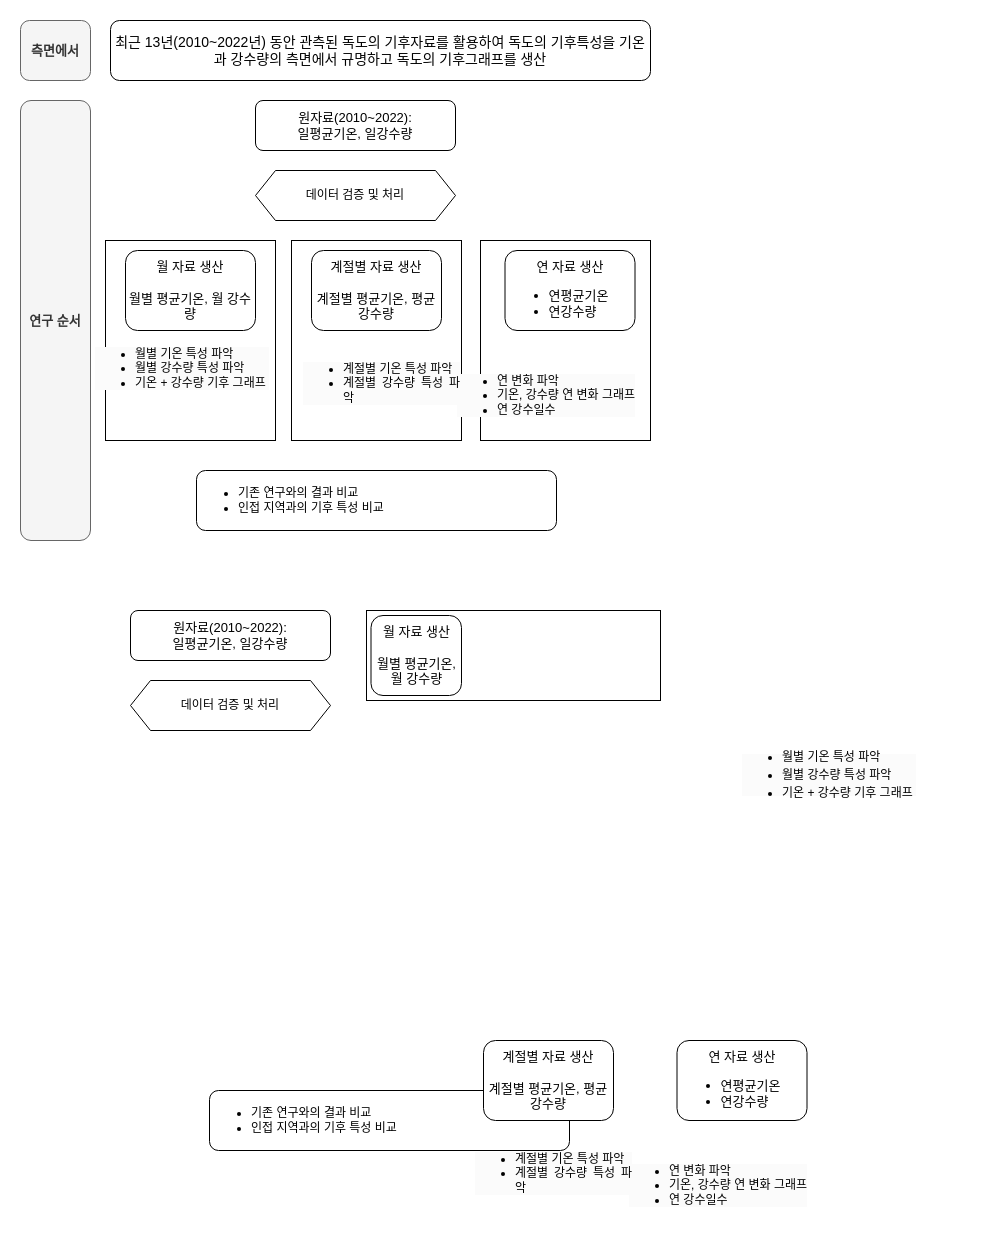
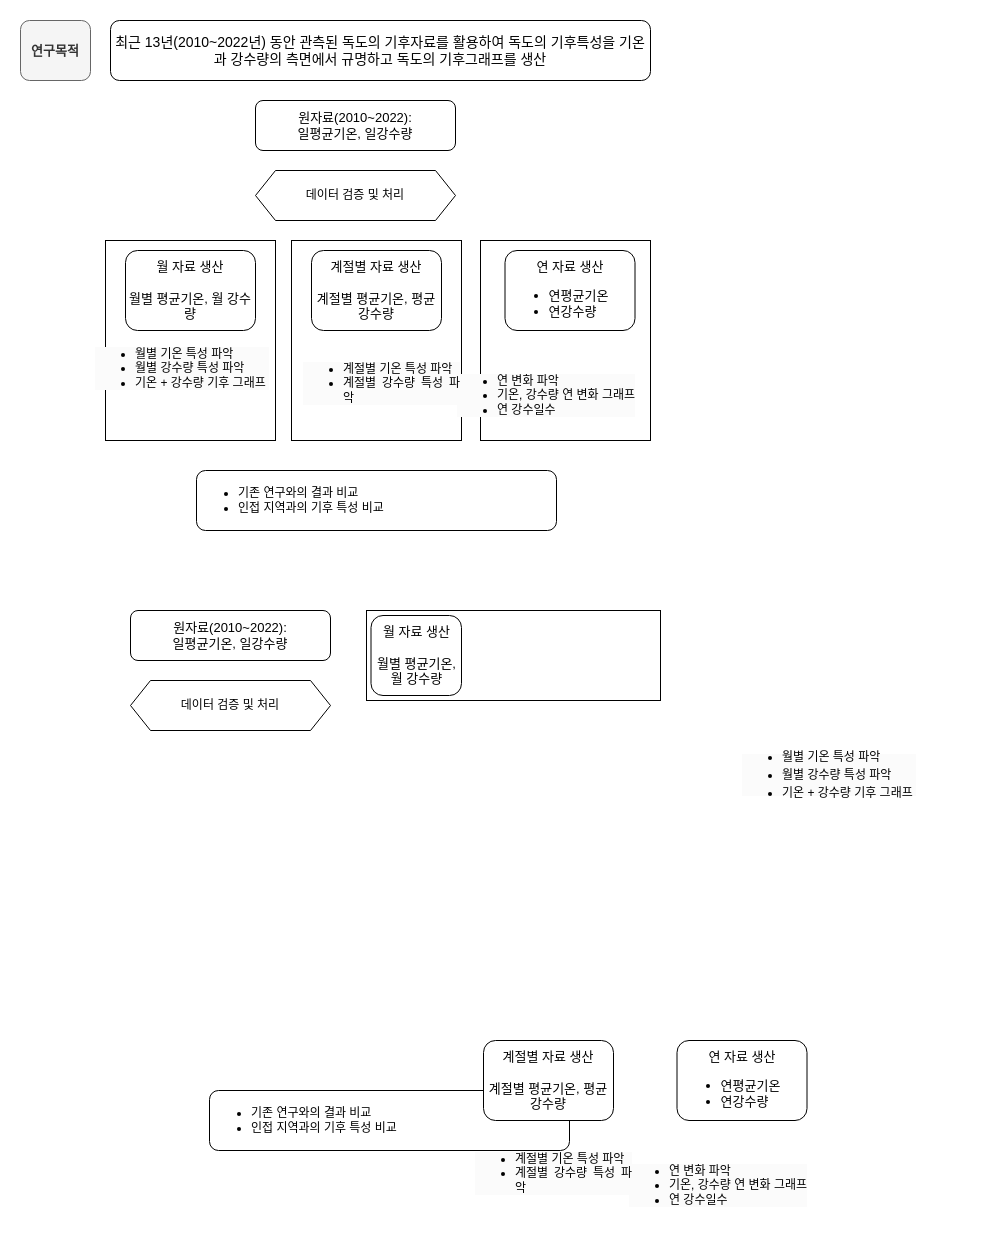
(56, 51) -> (56, 51)
(56, 321) -> none
